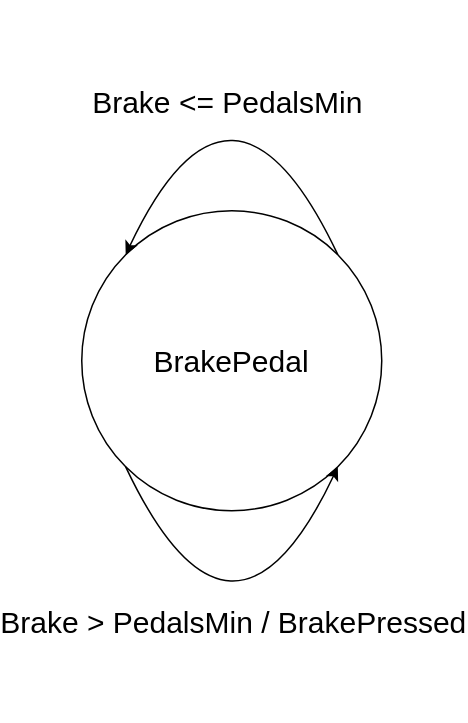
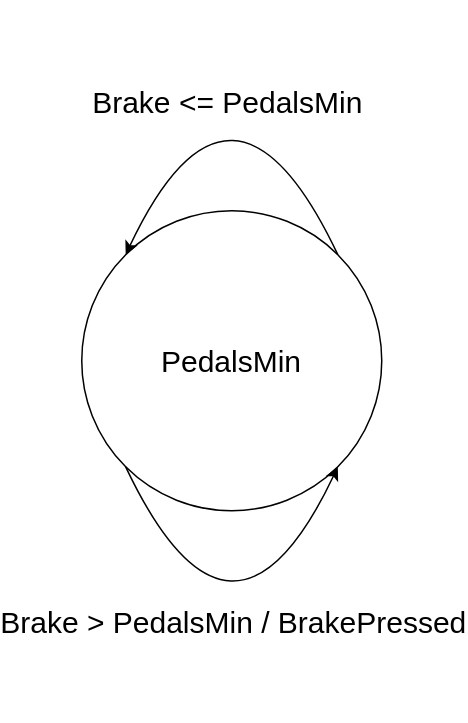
(232, 361) -> (232, 361)
